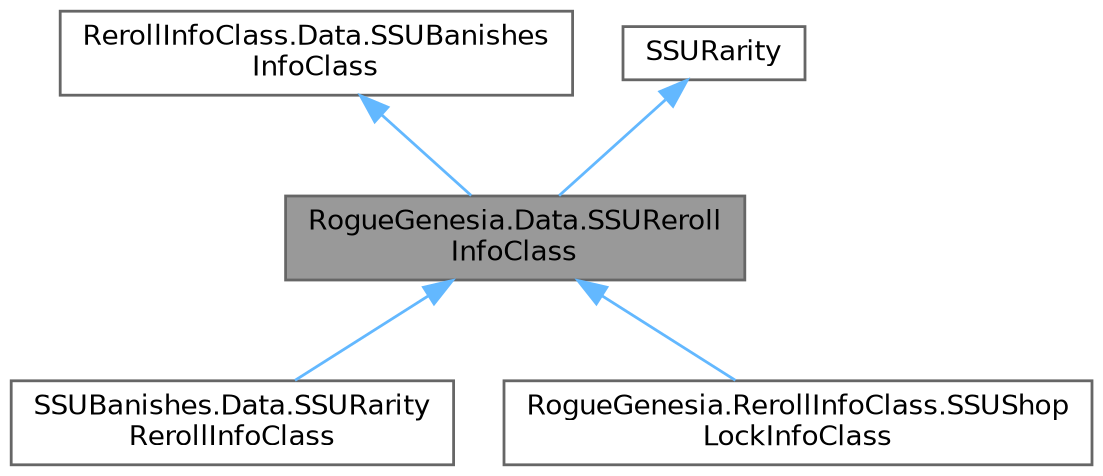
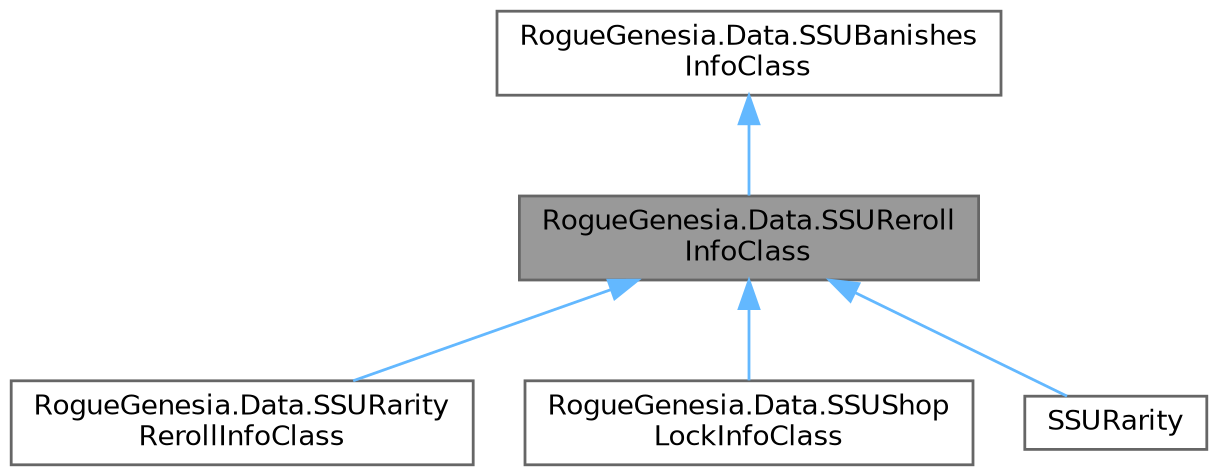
(316, 53) -> (749, 53)
(612, 148) -> (961, 344)
(232, 423) -> (242, 423)
(798, 423) -> (749, 423)
